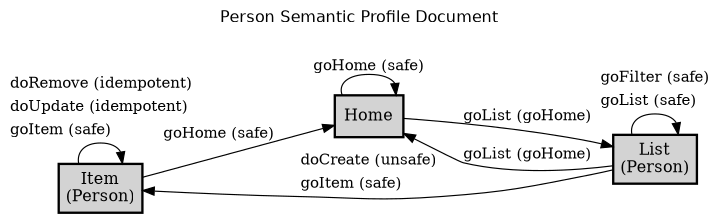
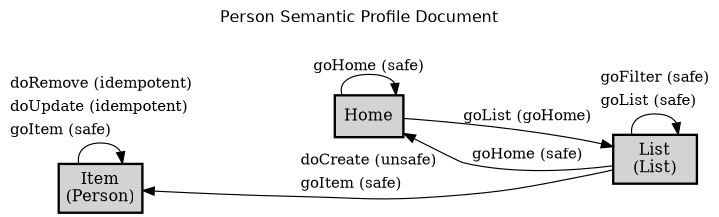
(233, 153) -> none
(528, 155) -> (528, 155)
(655, 167) -> (655, 167)
